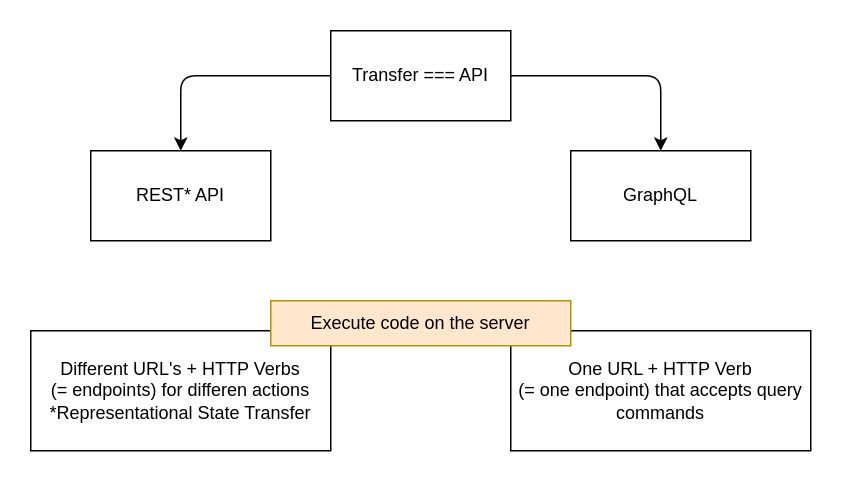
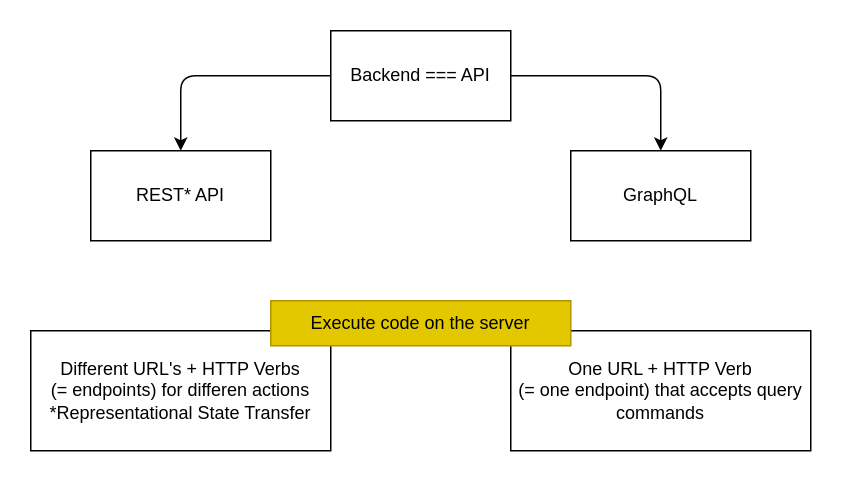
(421, 76) -> (421, 76)
(421, 323) -> (421, 323)
